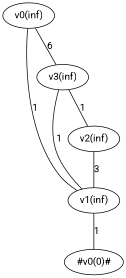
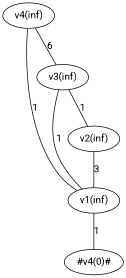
(29, 16) -> (29, 16)
(94, 262) -> (94, 262)
